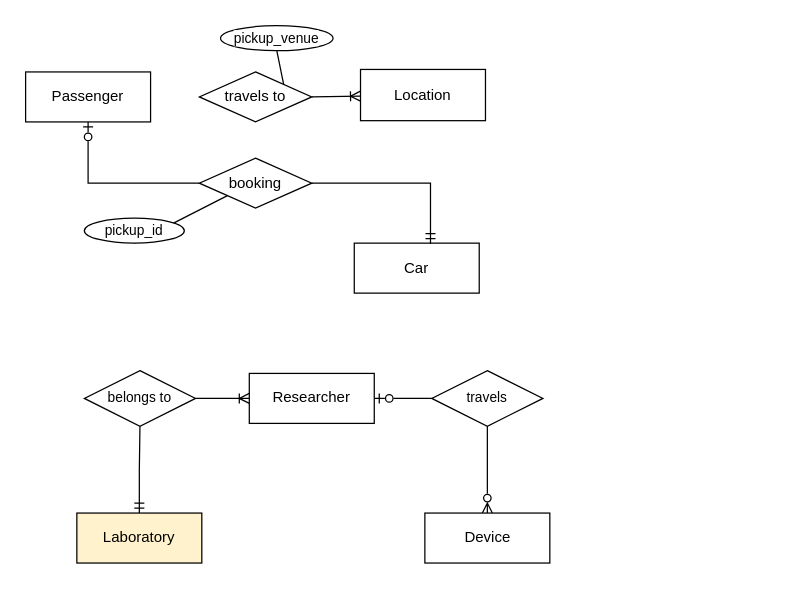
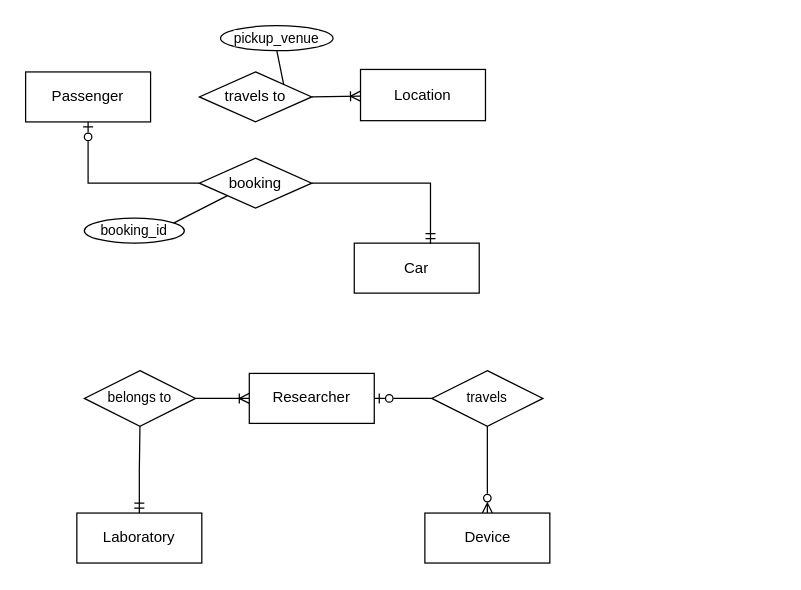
(134, 231) -> (134, 231)
(139, 538) -> (139, 538)
